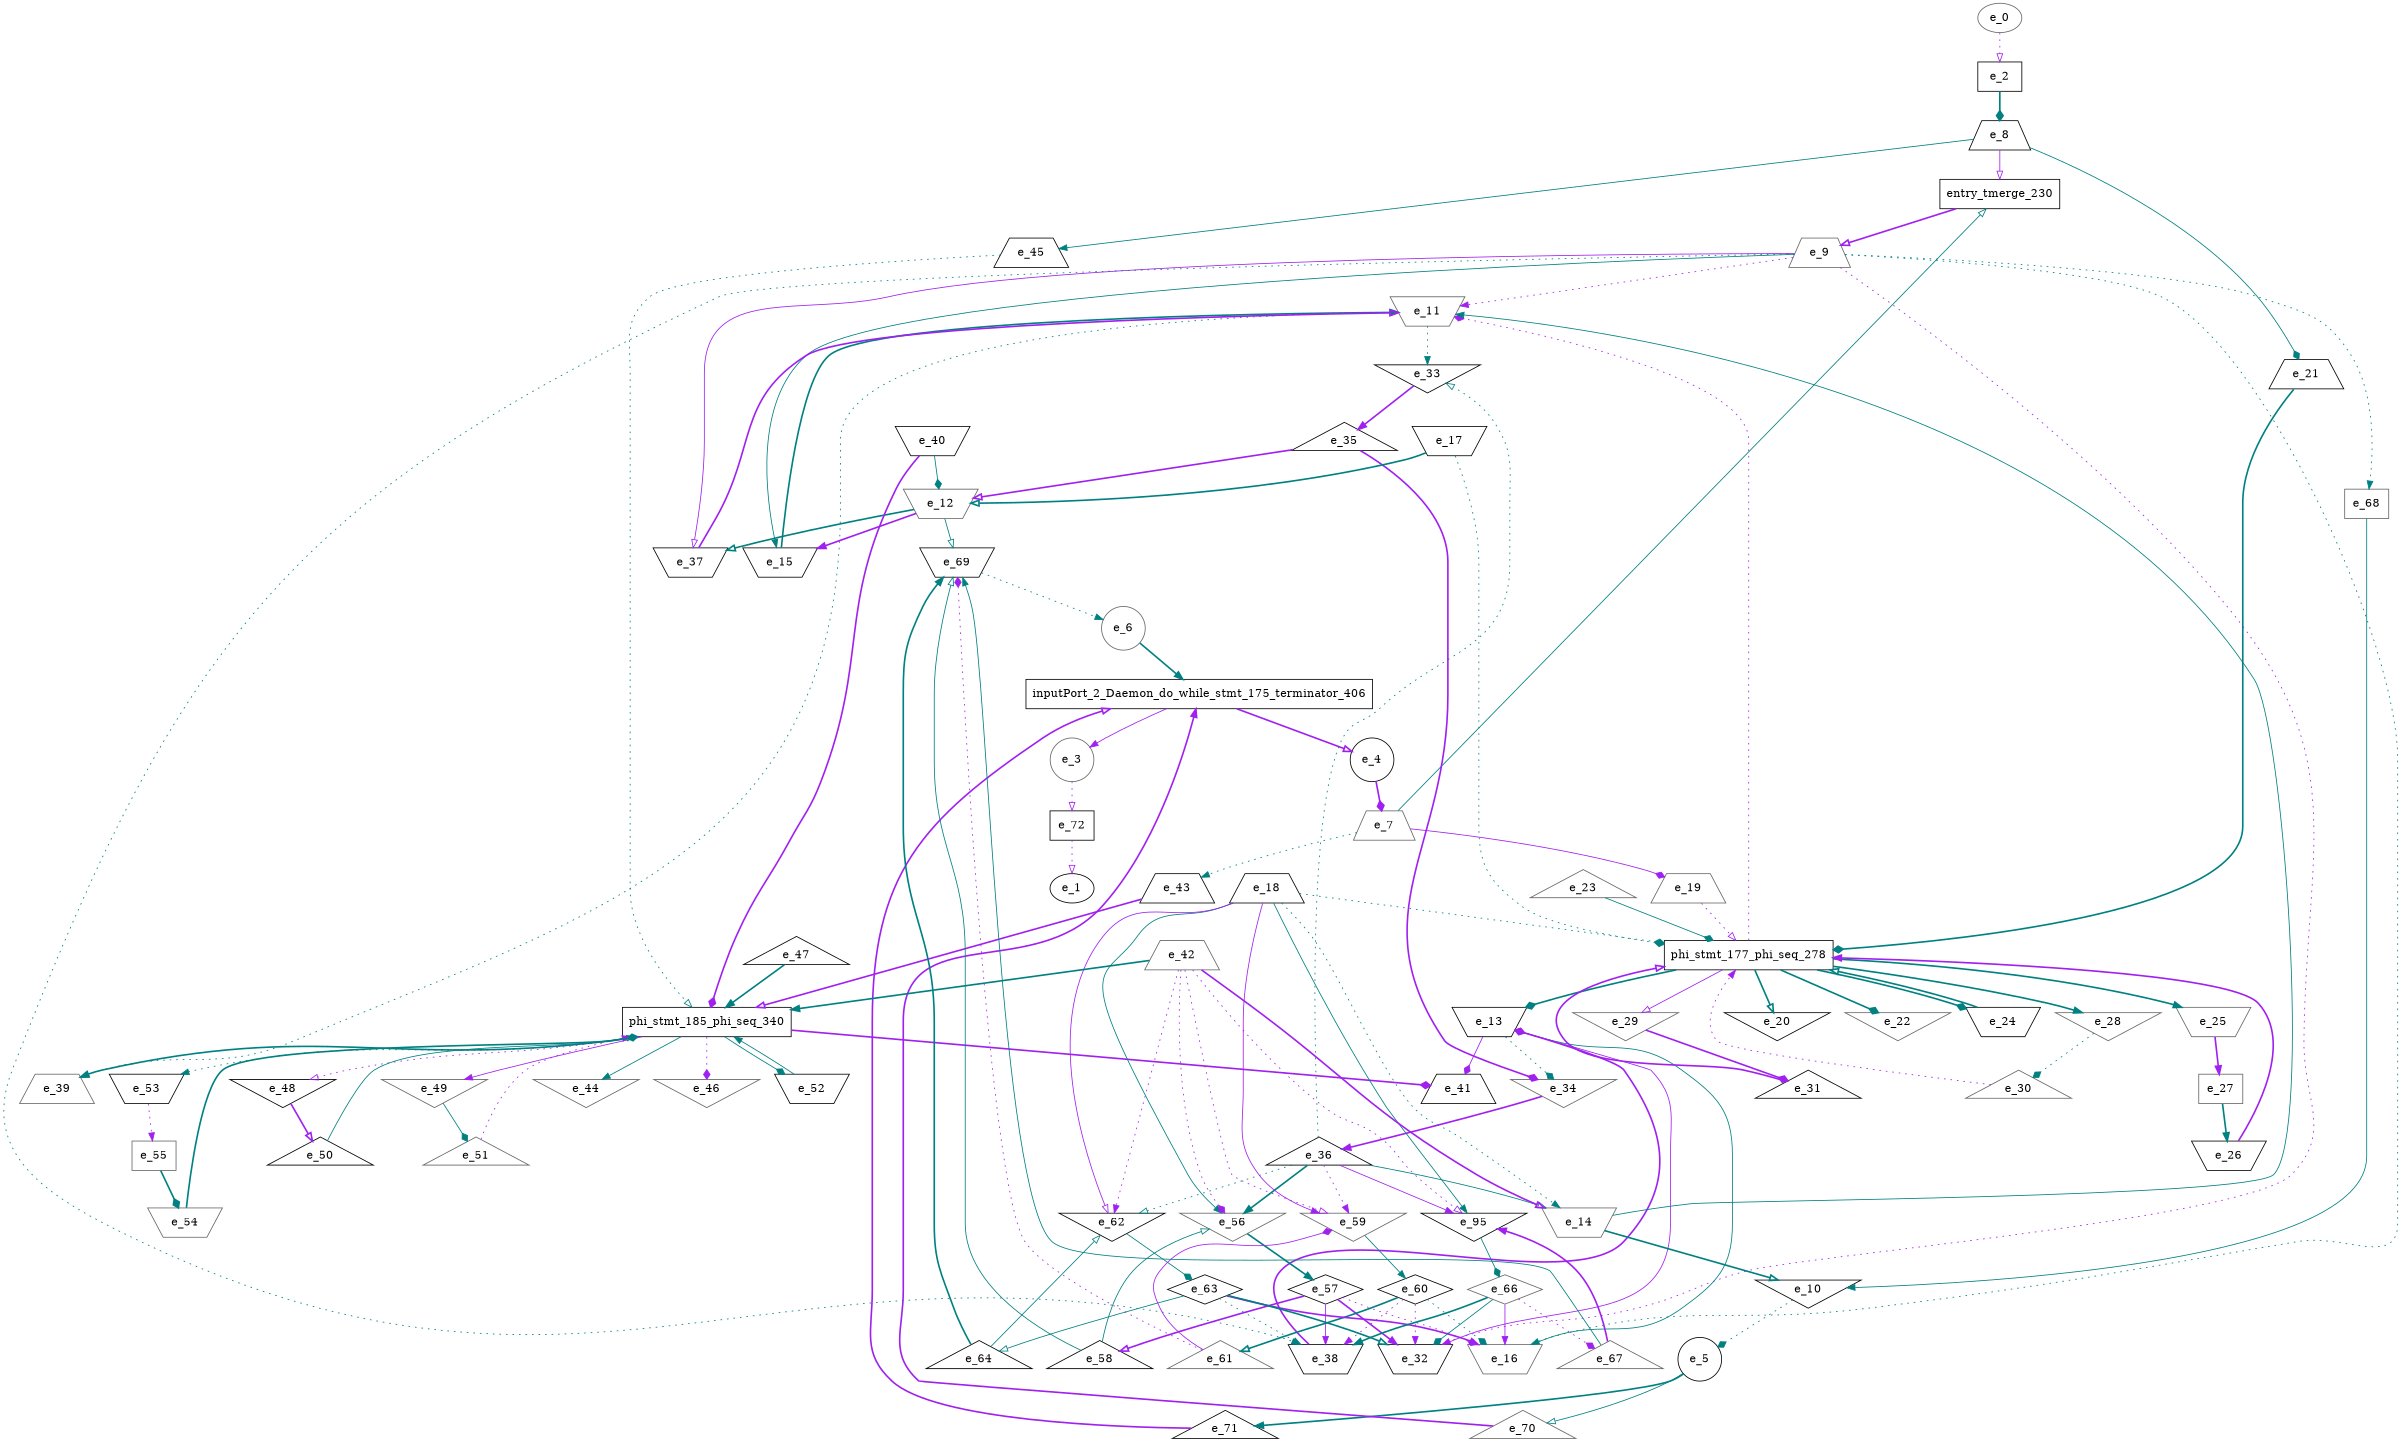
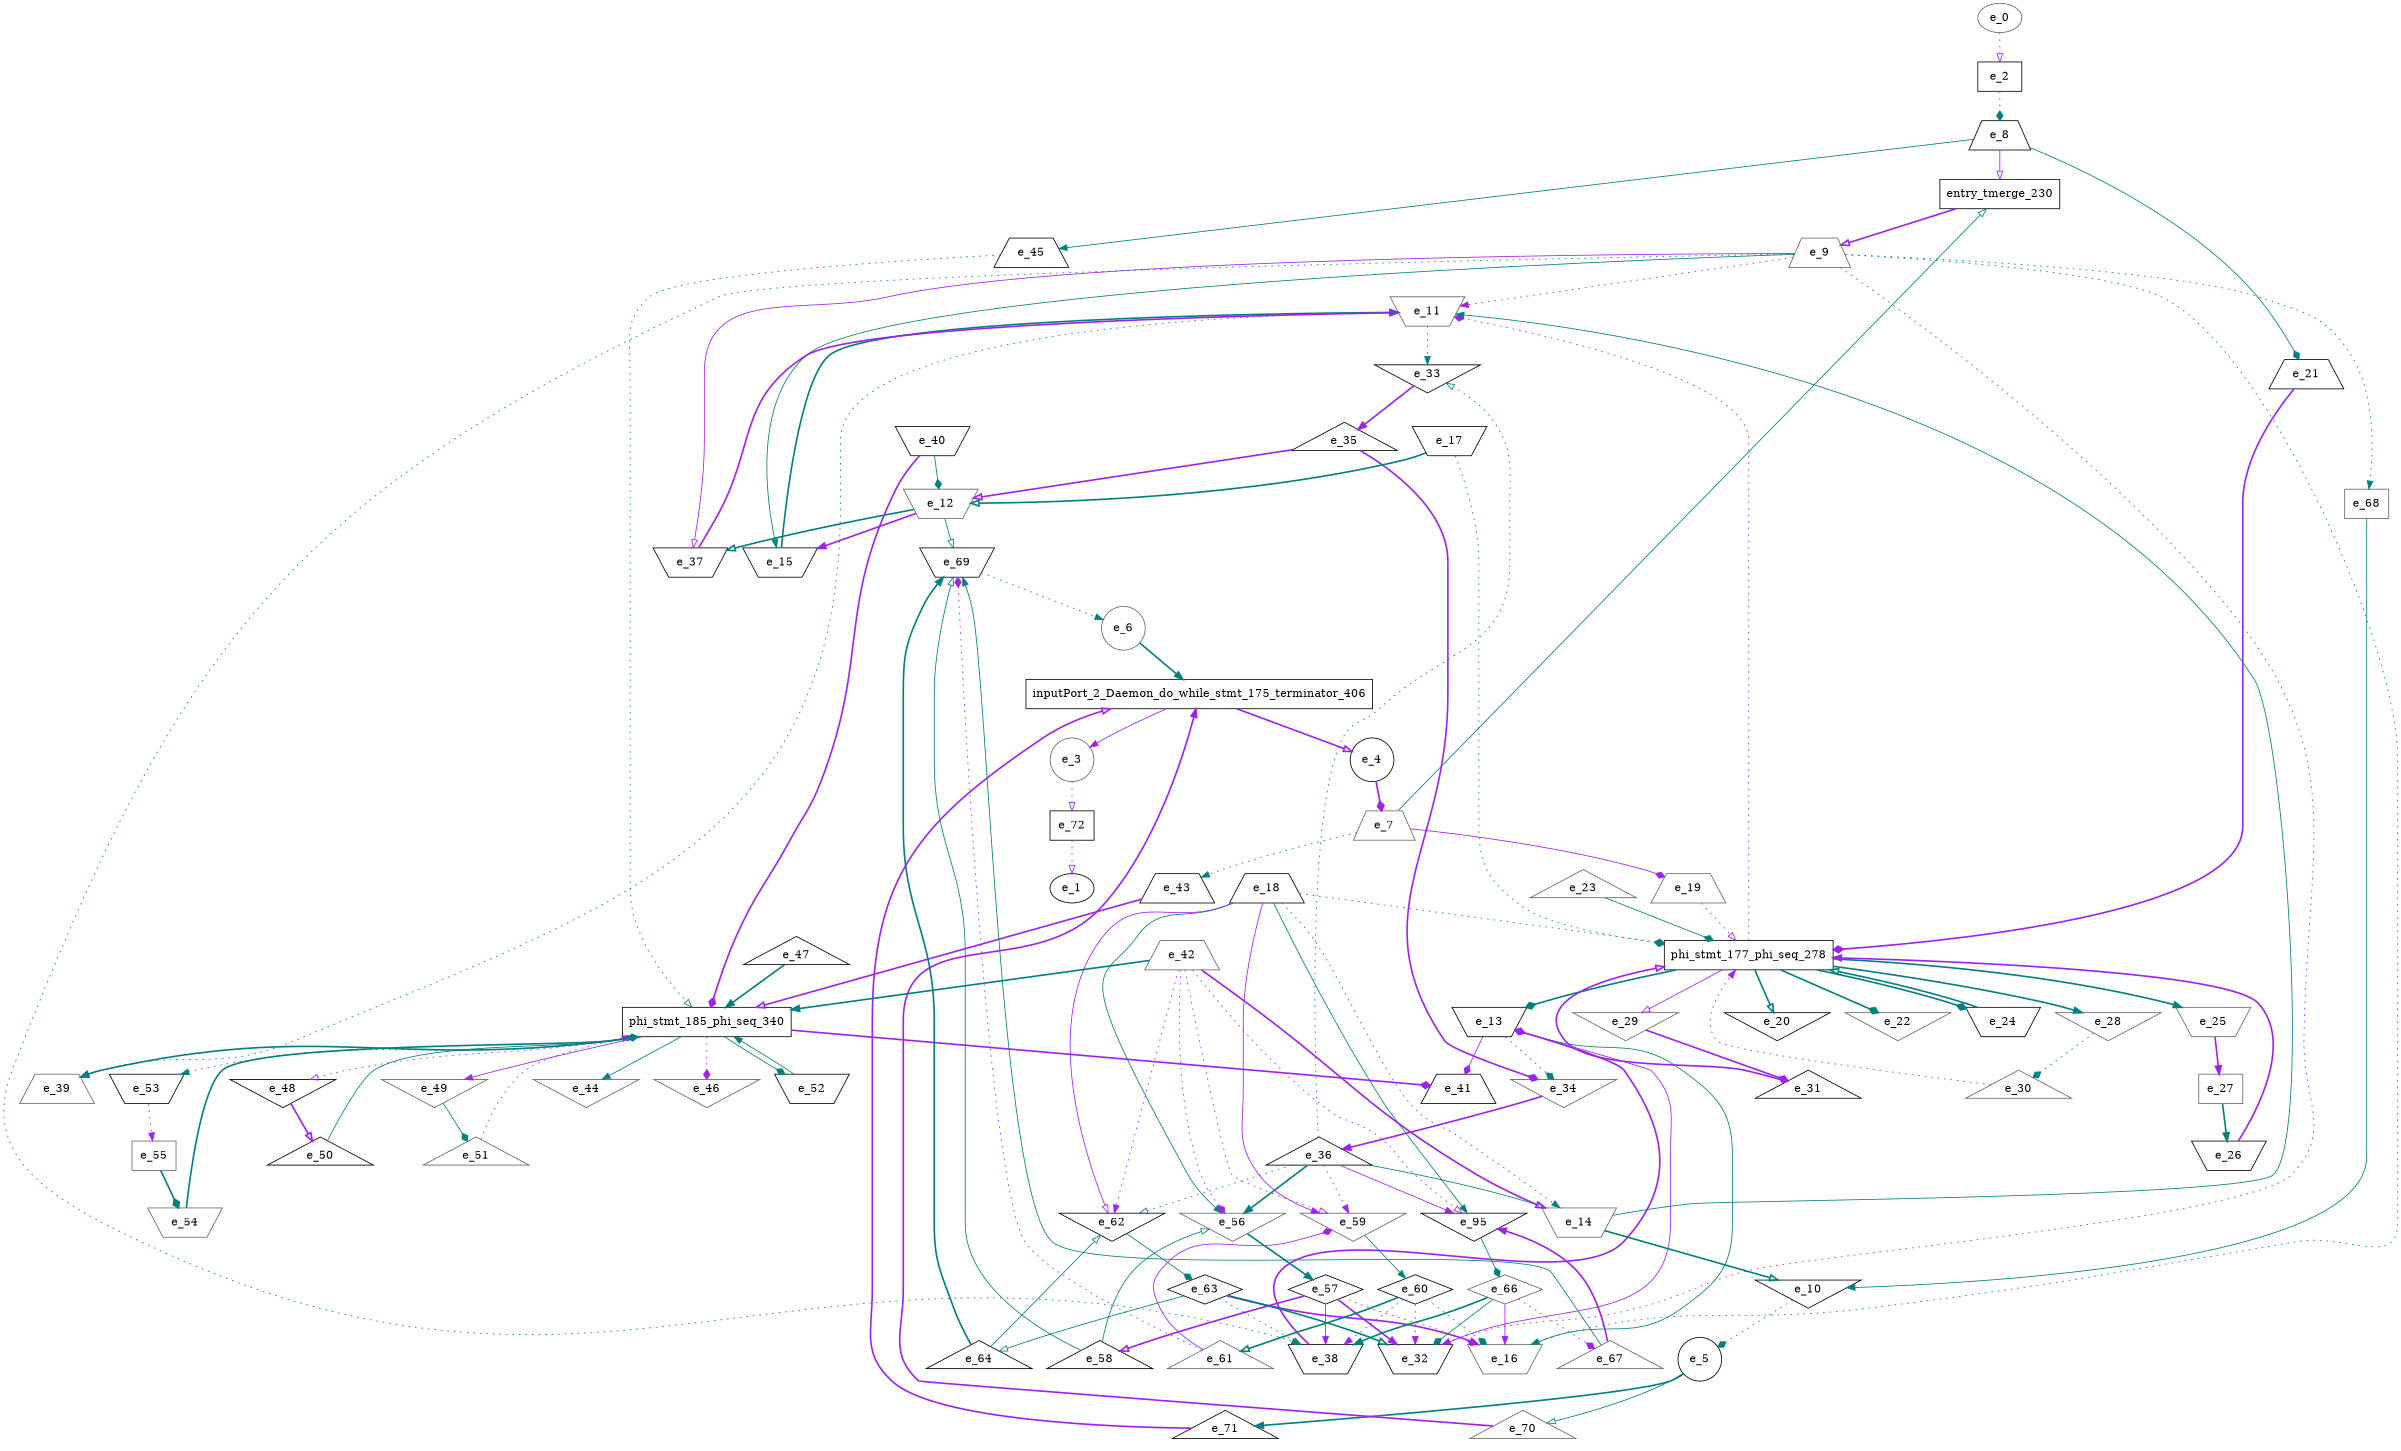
(2000, 101) -> (2000, 101)
(2243, 819) -> (2243, 819)
